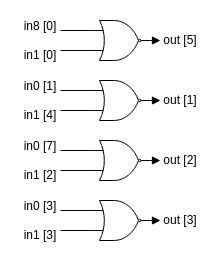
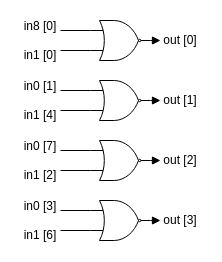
(181, 41) -> (181, 41)
(41, 221) -> (41, 221)
